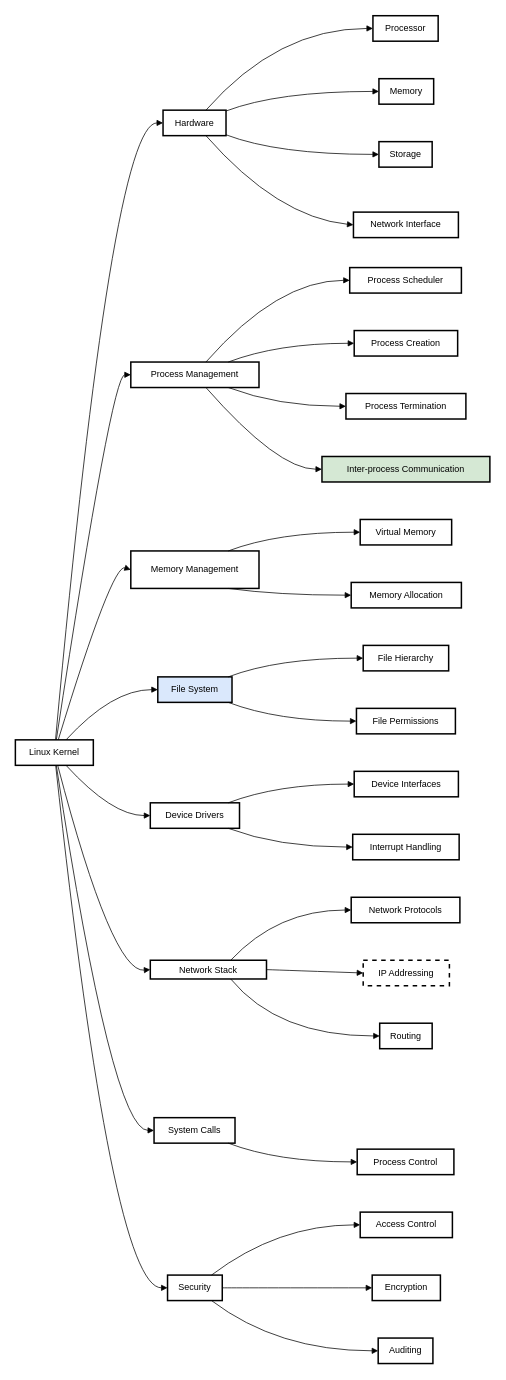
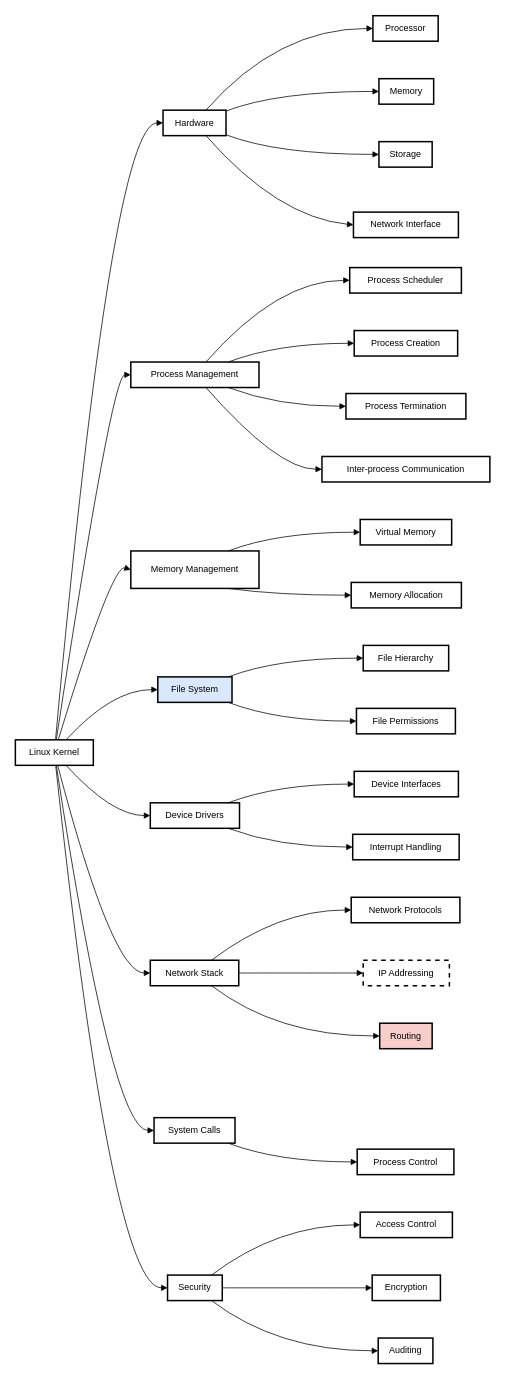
(406, 469) -> (406, 469)
(209, 970) -> (195, 973)
(406, 1036) -> (406, 1036)
